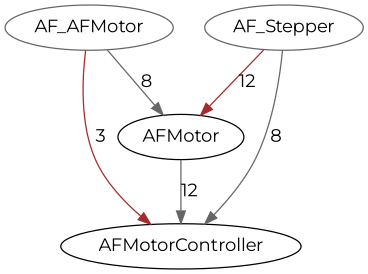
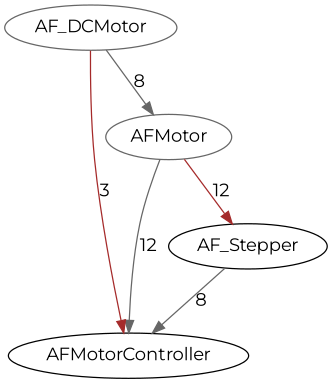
(89, 28) -> (91, 28)
(284, 28) -> (248, 246)
(237, 78) -> (205, 187)
(181, 137) -> (169, 137)
